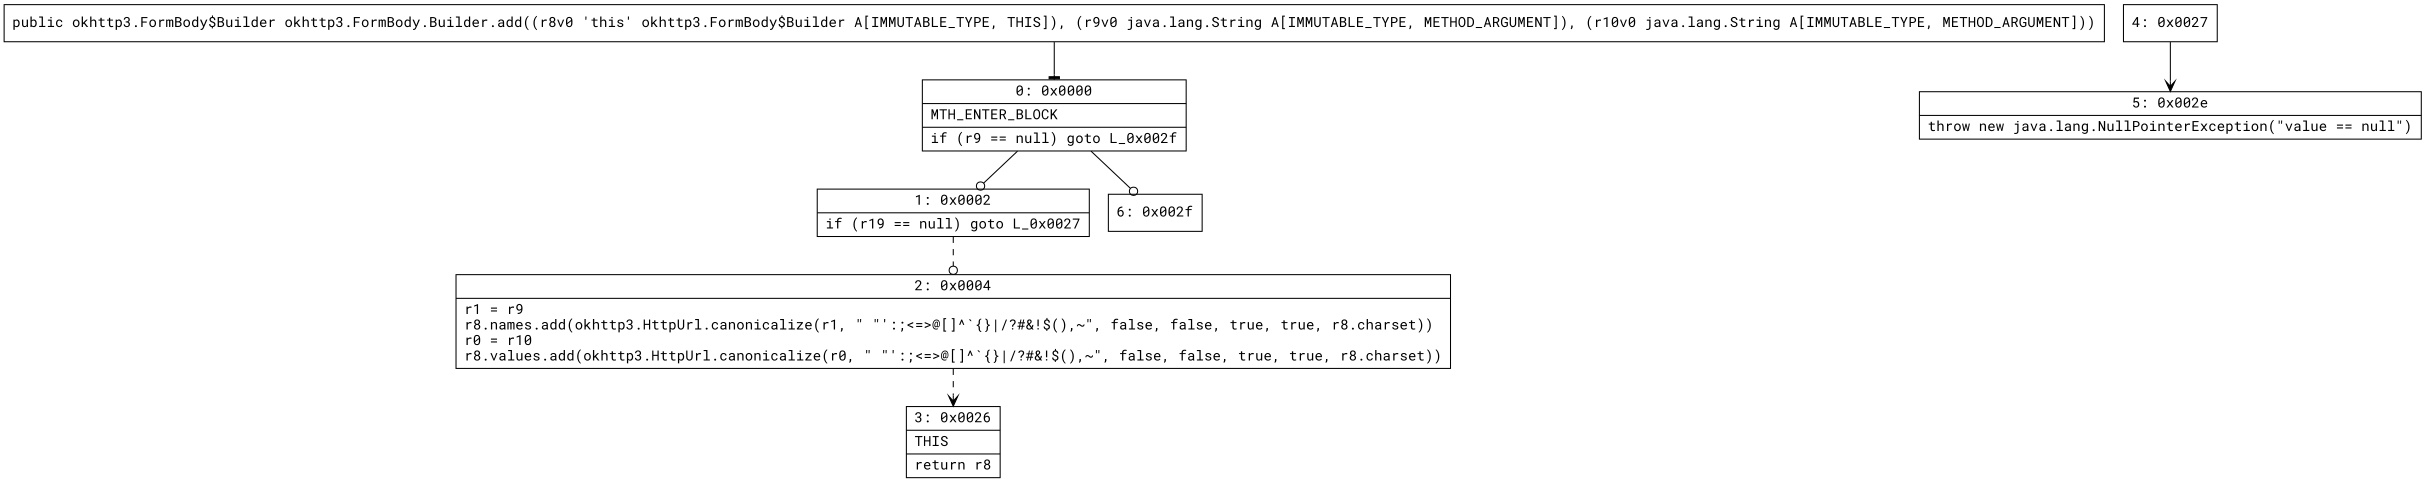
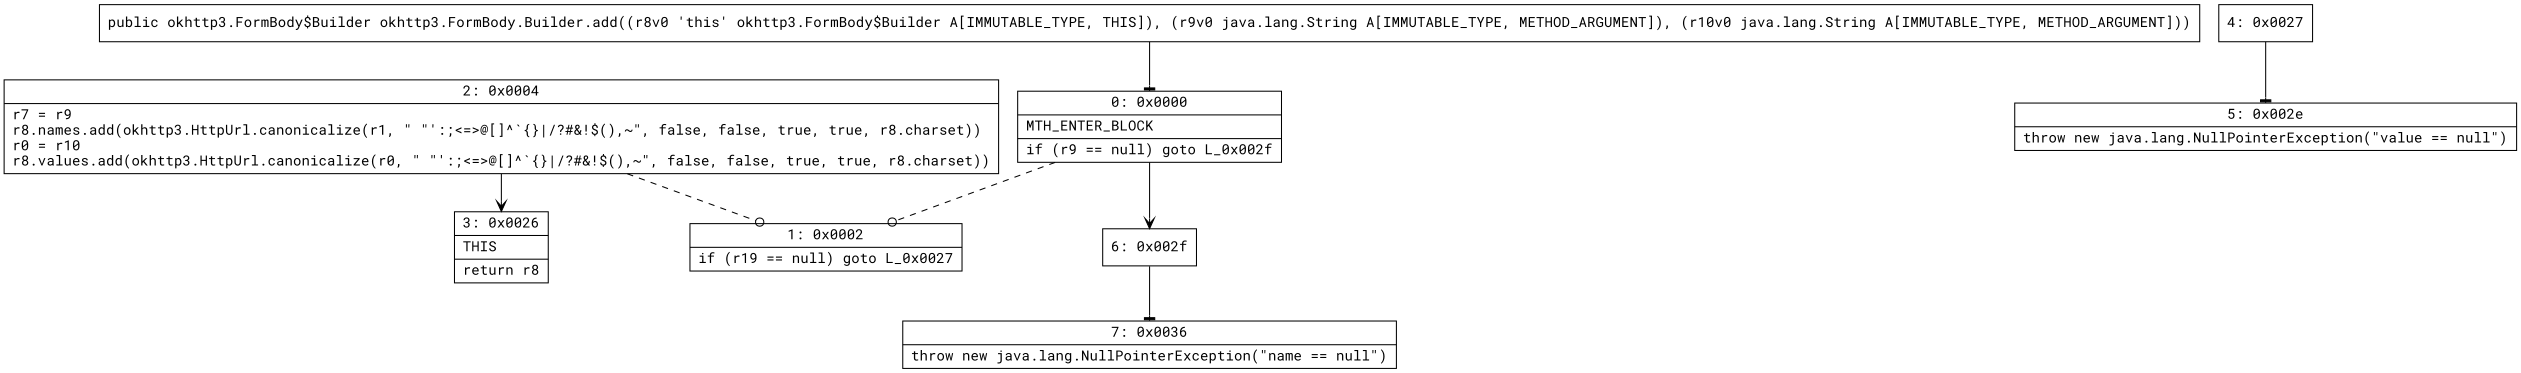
(2170, 61) -> (2266, 70)
(1001, 167) -> (976, 191)
(1111, 170) -> (1150, 190)
(953, 251) -> (692, 197)
(494, 310) -> (42, 115)
none -> (1150, 345)
(953, 382) -> (501, 187)
